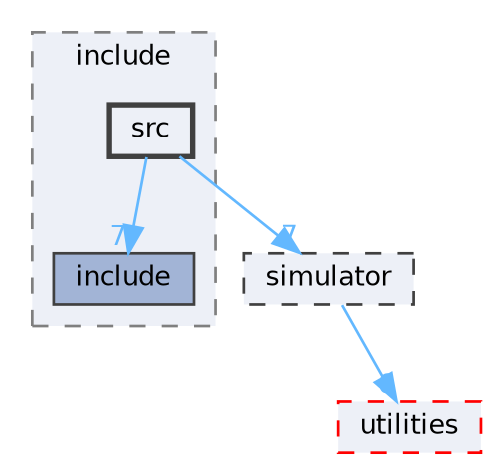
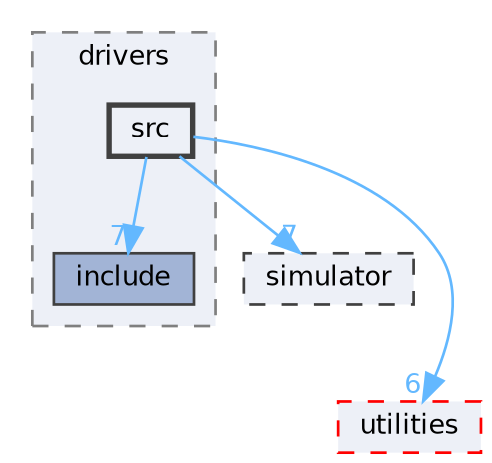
(124, 58) -> (124, 58)
(362, 341) -> (385, 200)
